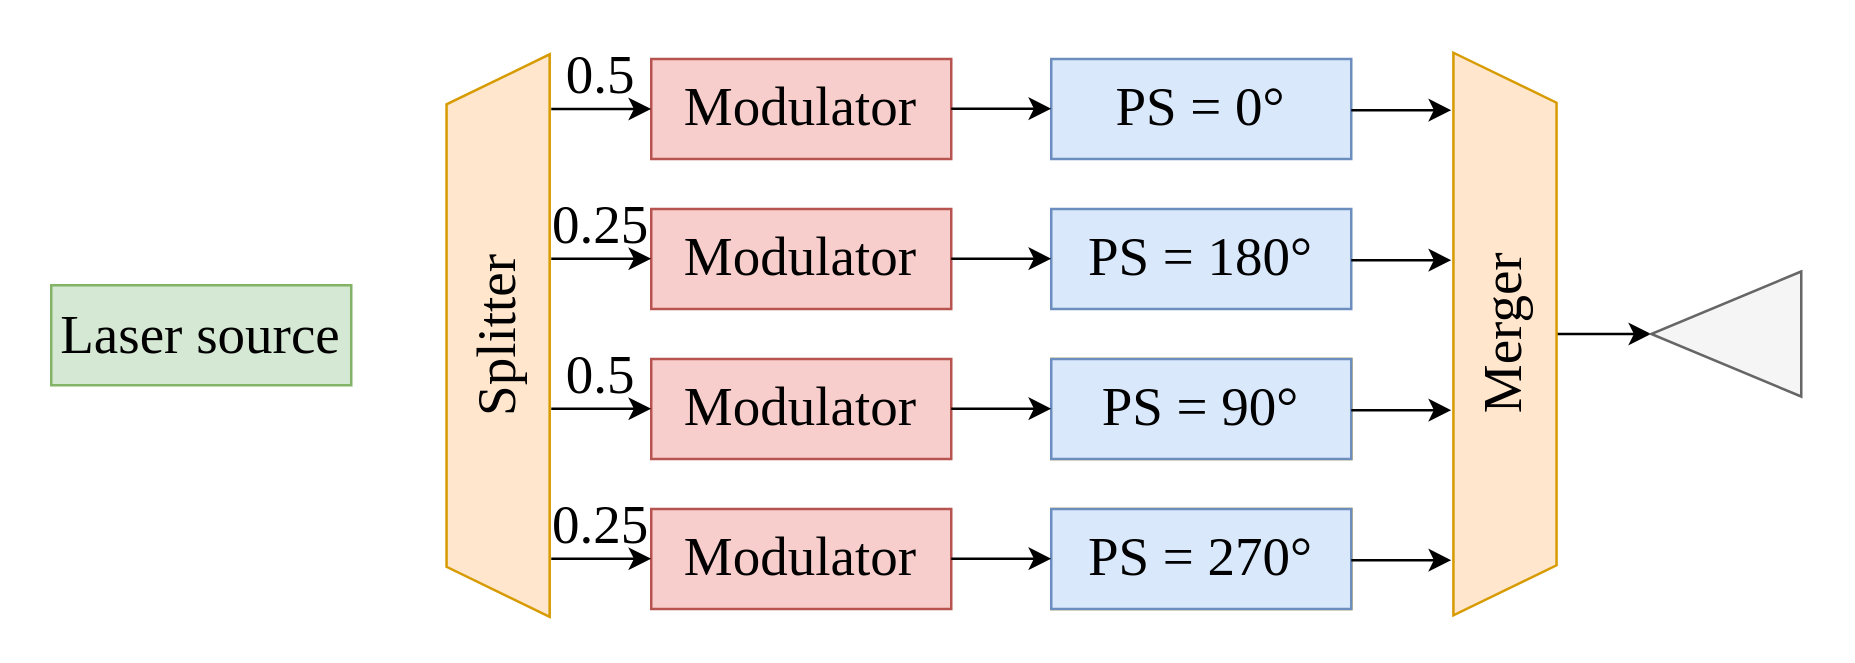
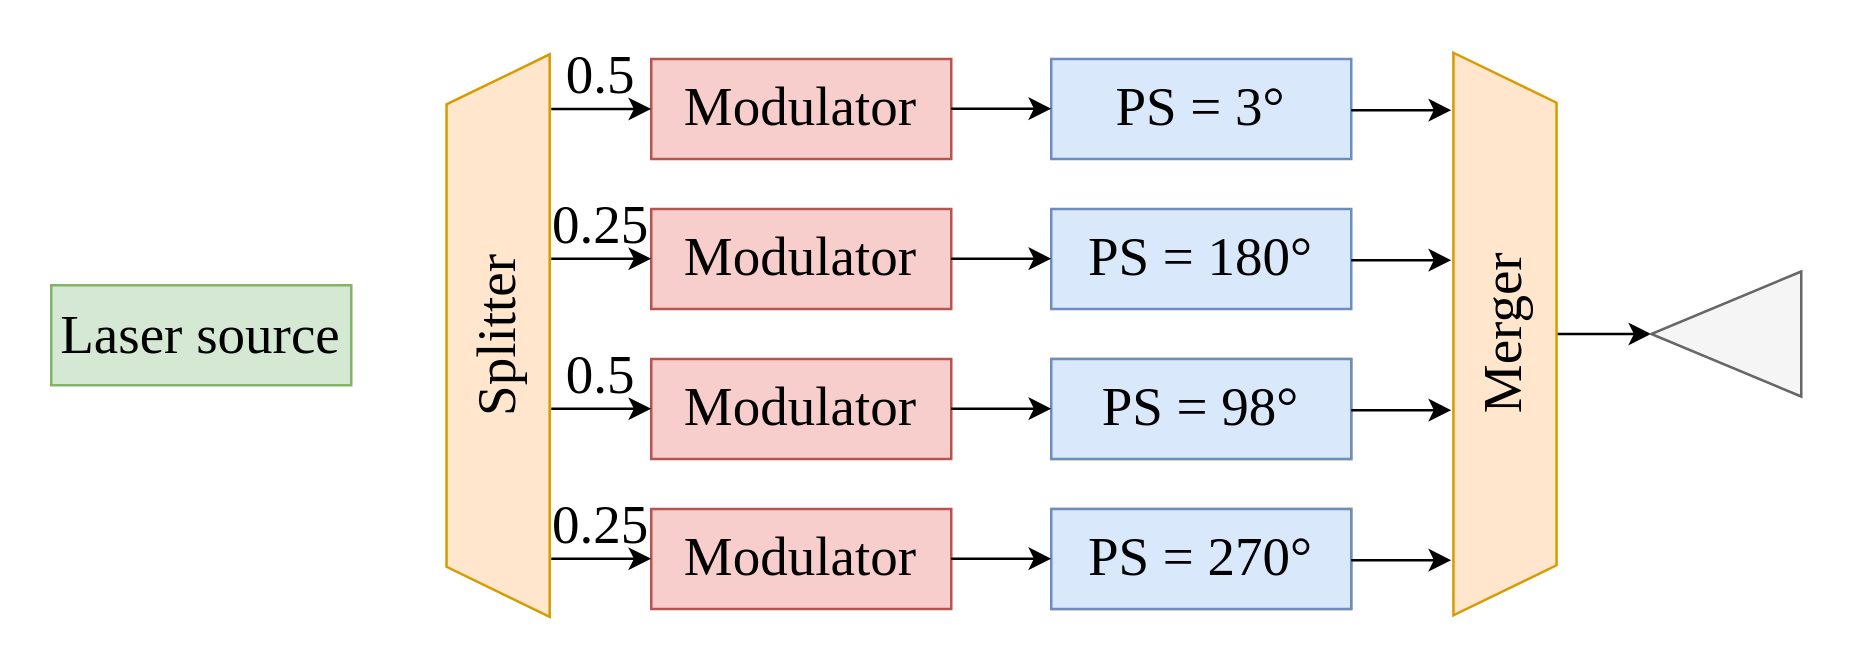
(1201, 109) -> (1201, 109)
(1201, 409) -> (1201, 409)
